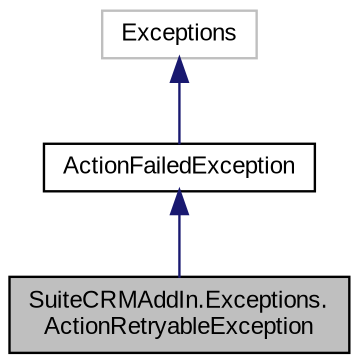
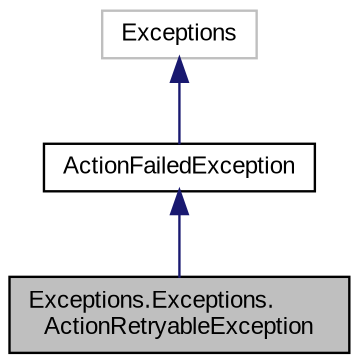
(179, 315) -> (179, 315)
